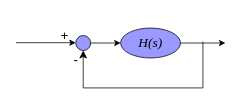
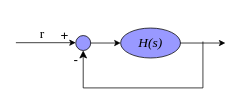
none -> (42, 34)
